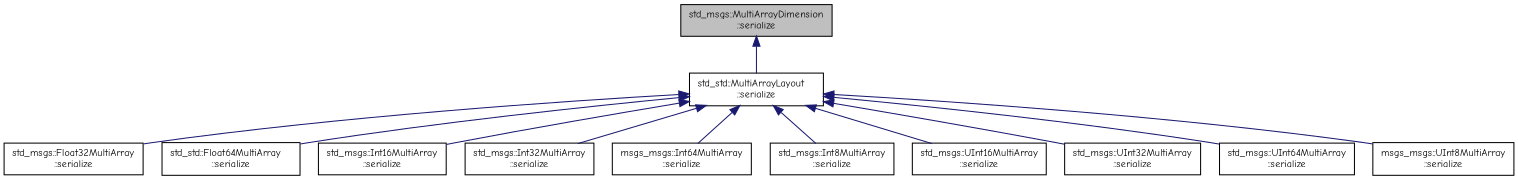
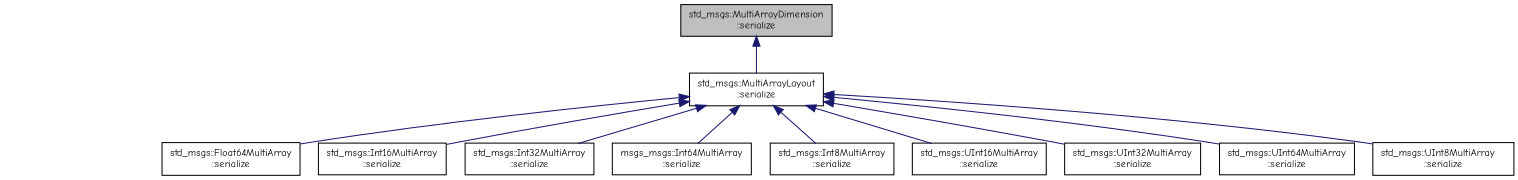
(756, 89) -> (756, 89)
(74, 159) -> none
(231, 159) -> (231, 159)
(1443, 159) -> (1443, 159)
